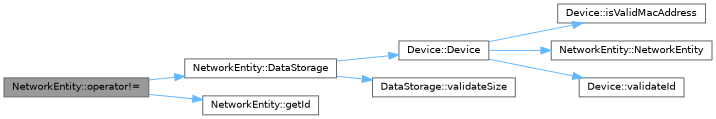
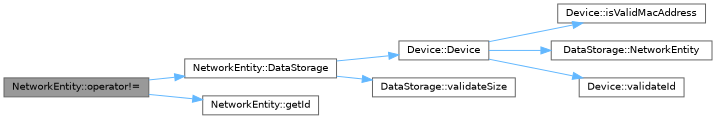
(632, 50) -> (632, 50)
